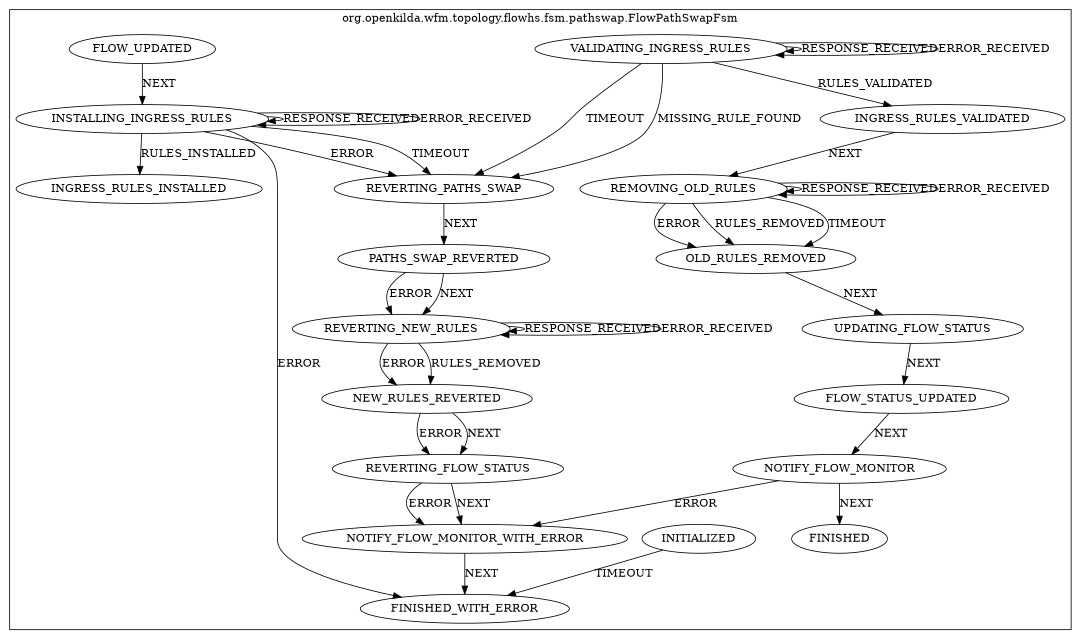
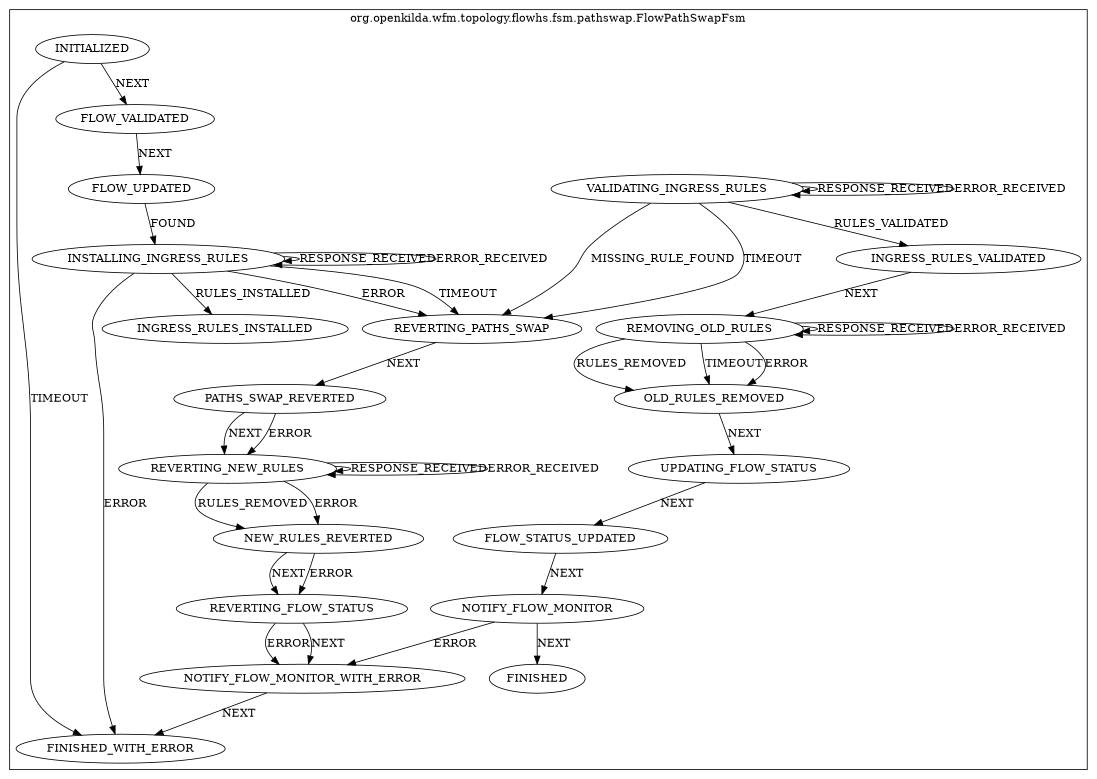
(159, 84) -> (173, 224)
none -> (135, 119)
